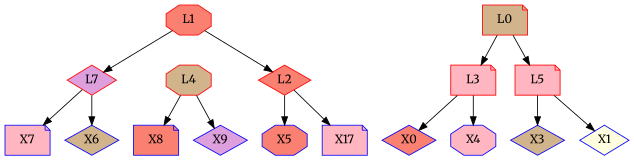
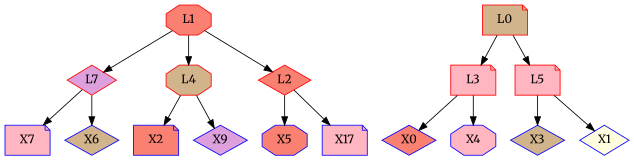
none -> (189, 46)
(156, 140) -> (156, 140)
